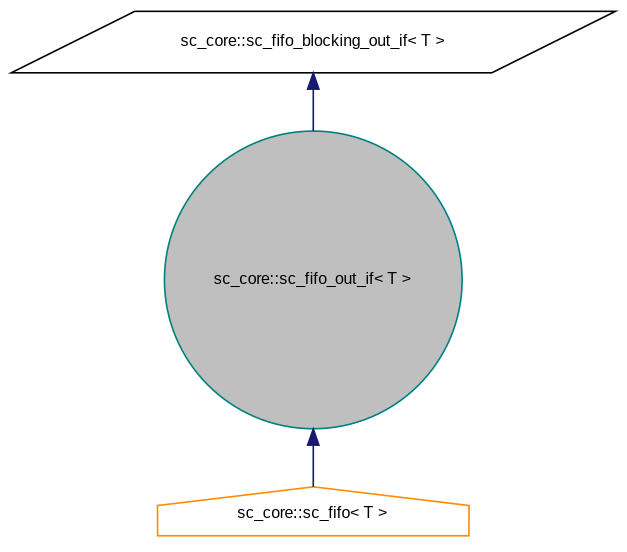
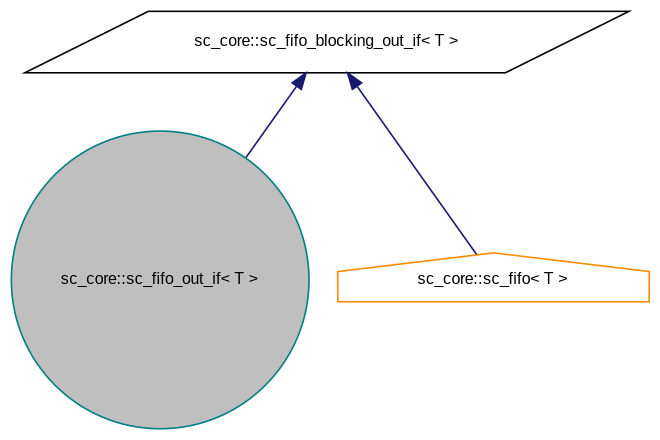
(313, 466) -> (417, 170)
